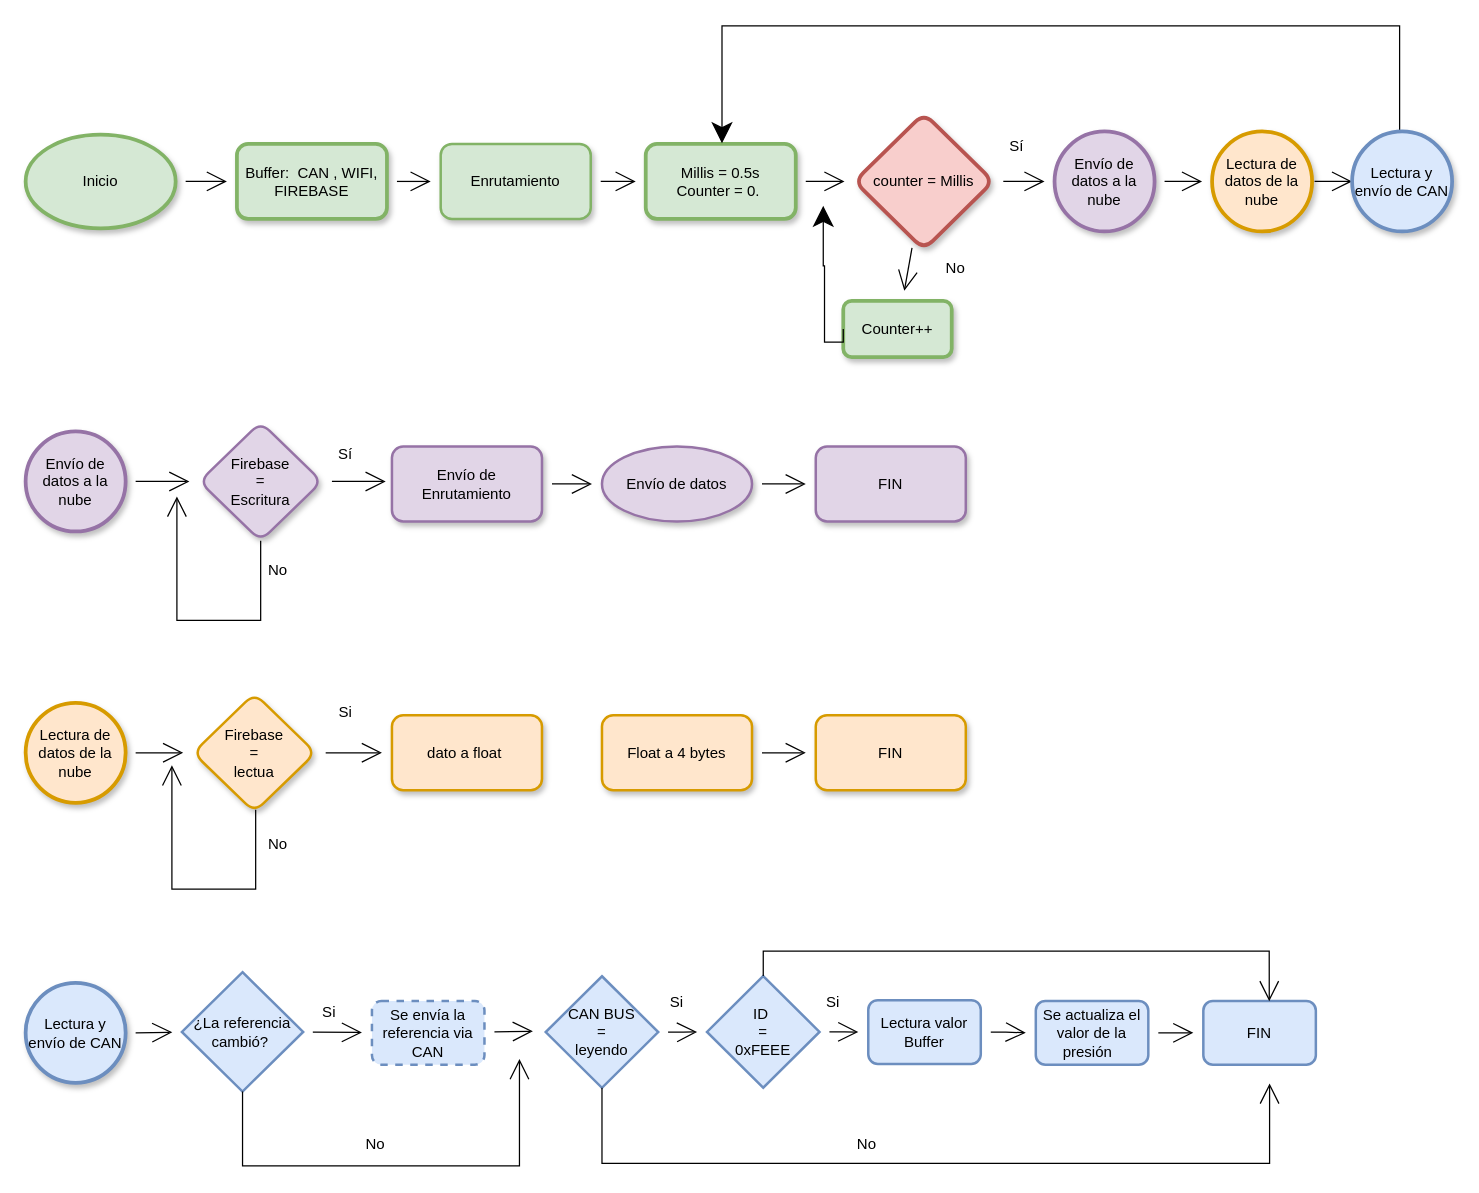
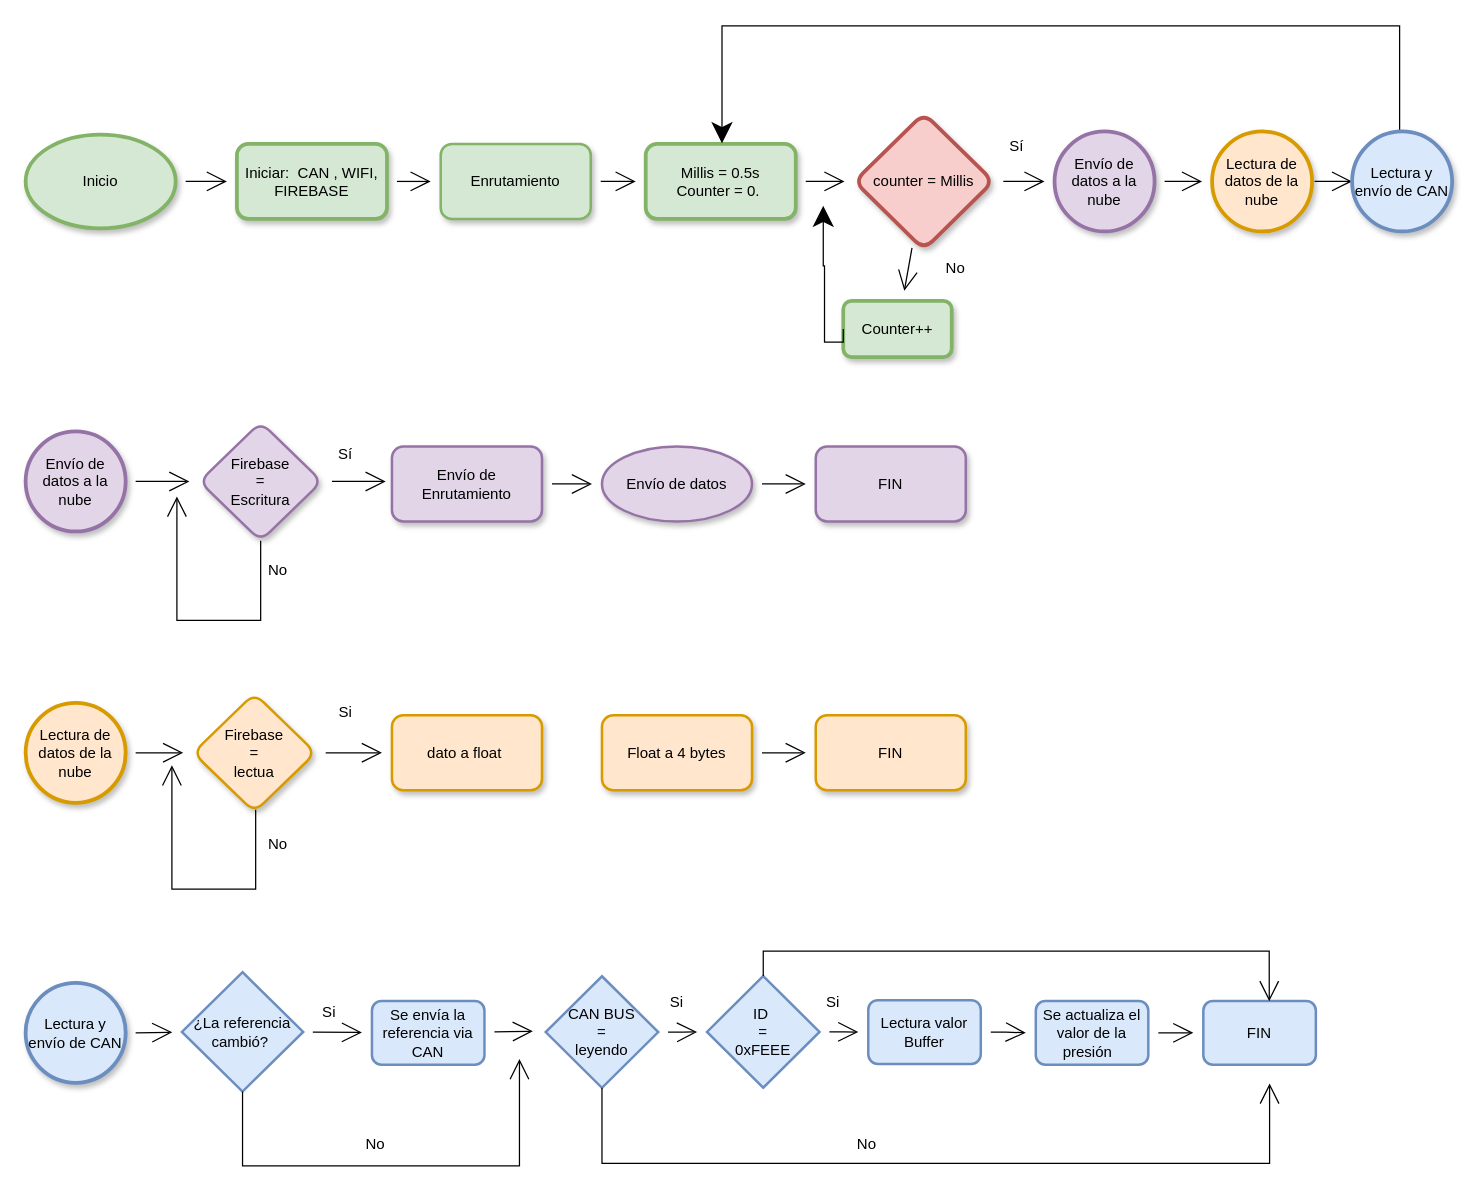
(312, 182) -> (312, 182)
(428, 1033) -> (428, 1033)
